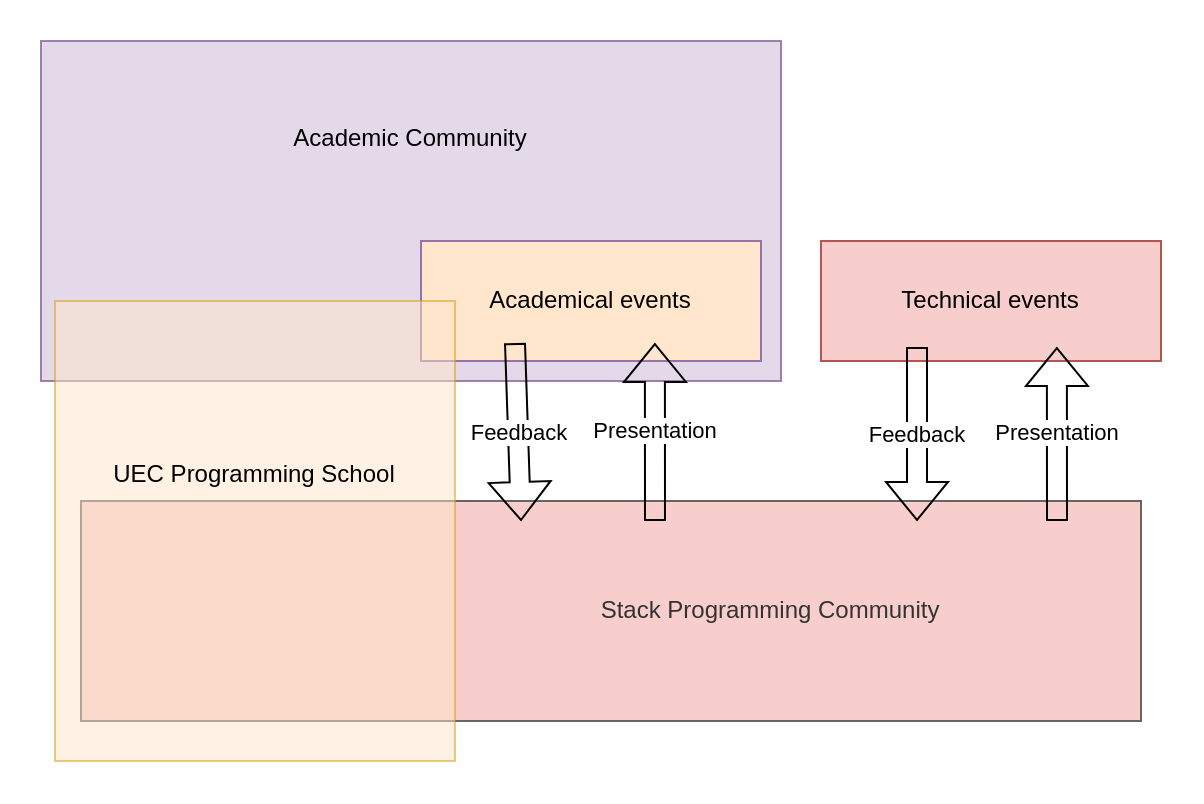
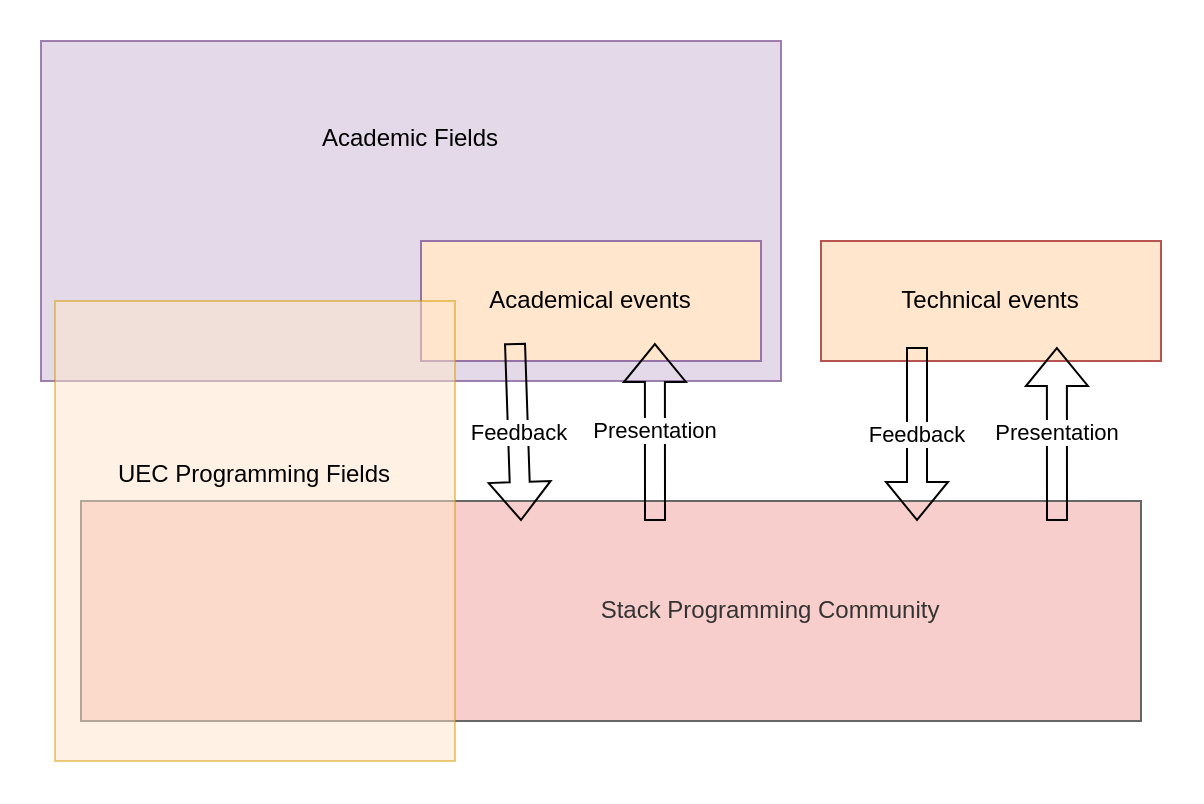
(411, 211) -> (411, 211)
(991, 301) -> (991, 301)
(255, 531) -> (255, 531)
